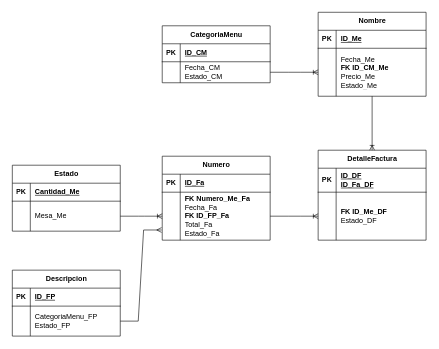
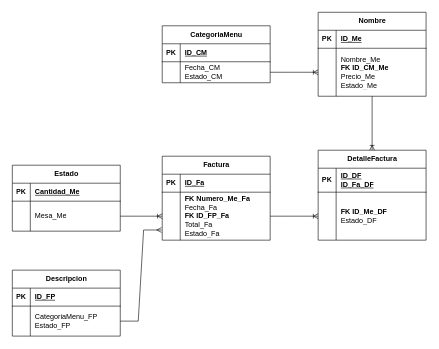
(362, 72) -> (362, 72)
(217, 165) -> (217, 165)
